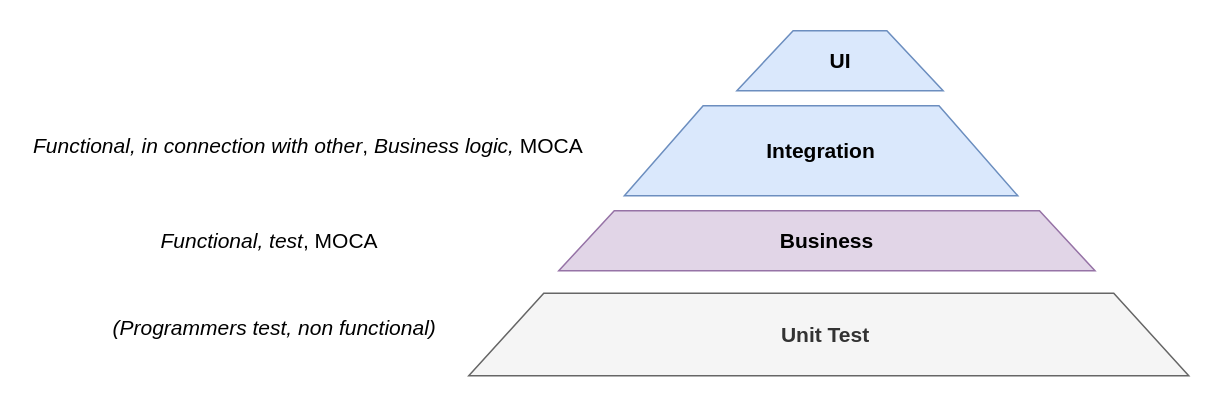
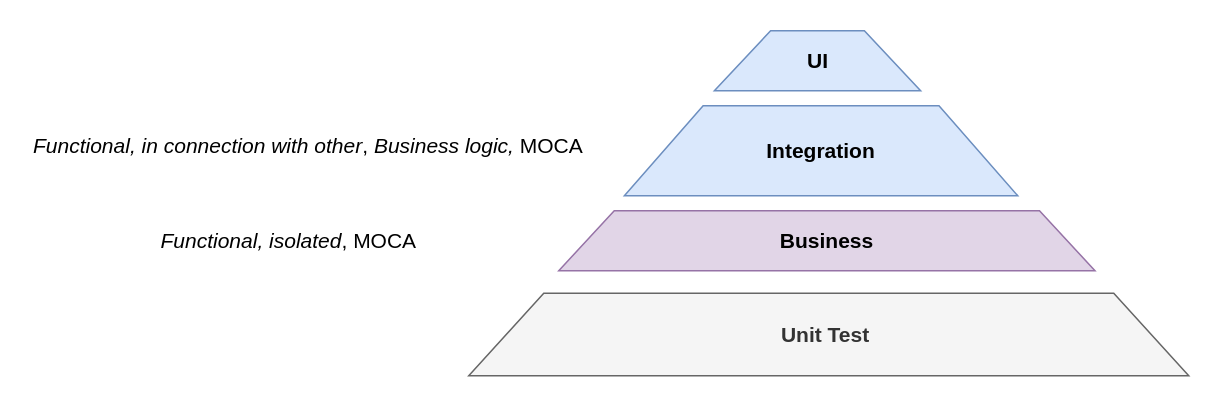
(840, 61) -> (818, 61)
(274, 241) -> (292, 241)
(290, 329) -> none
